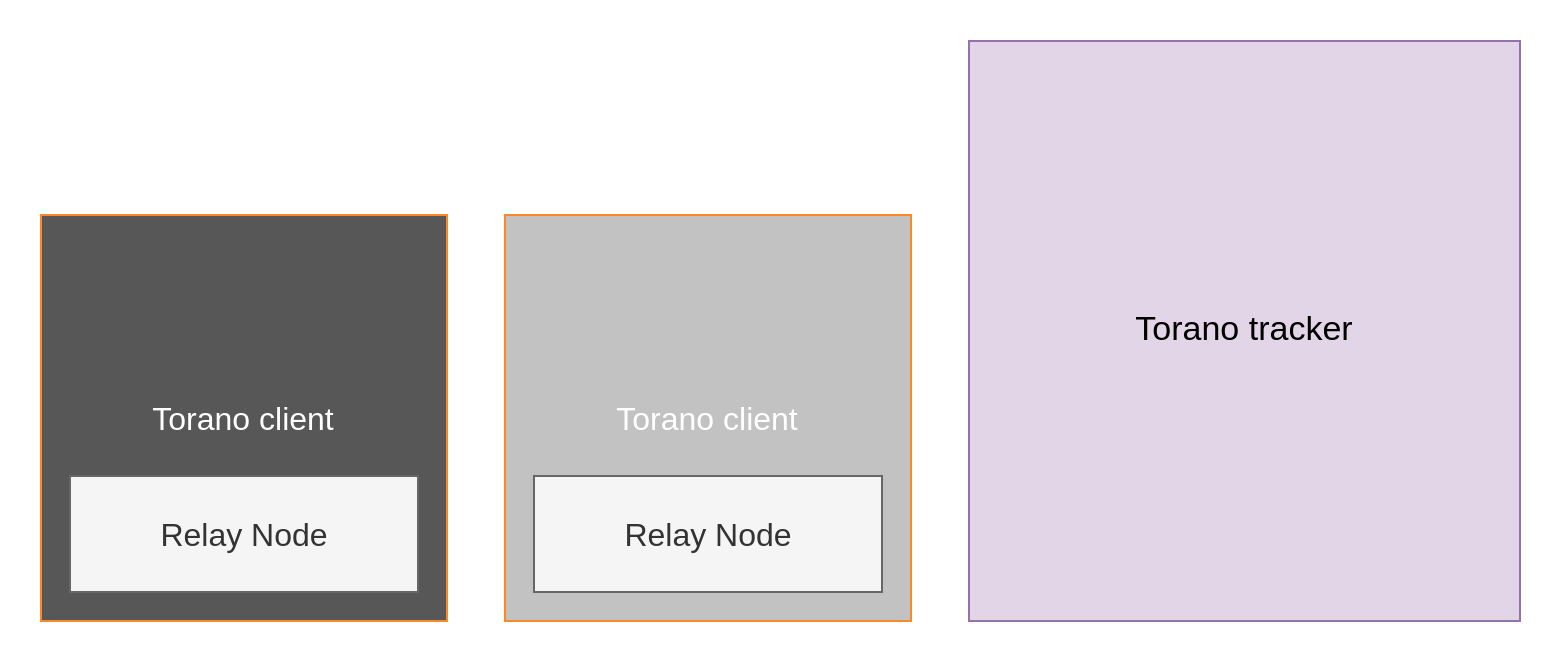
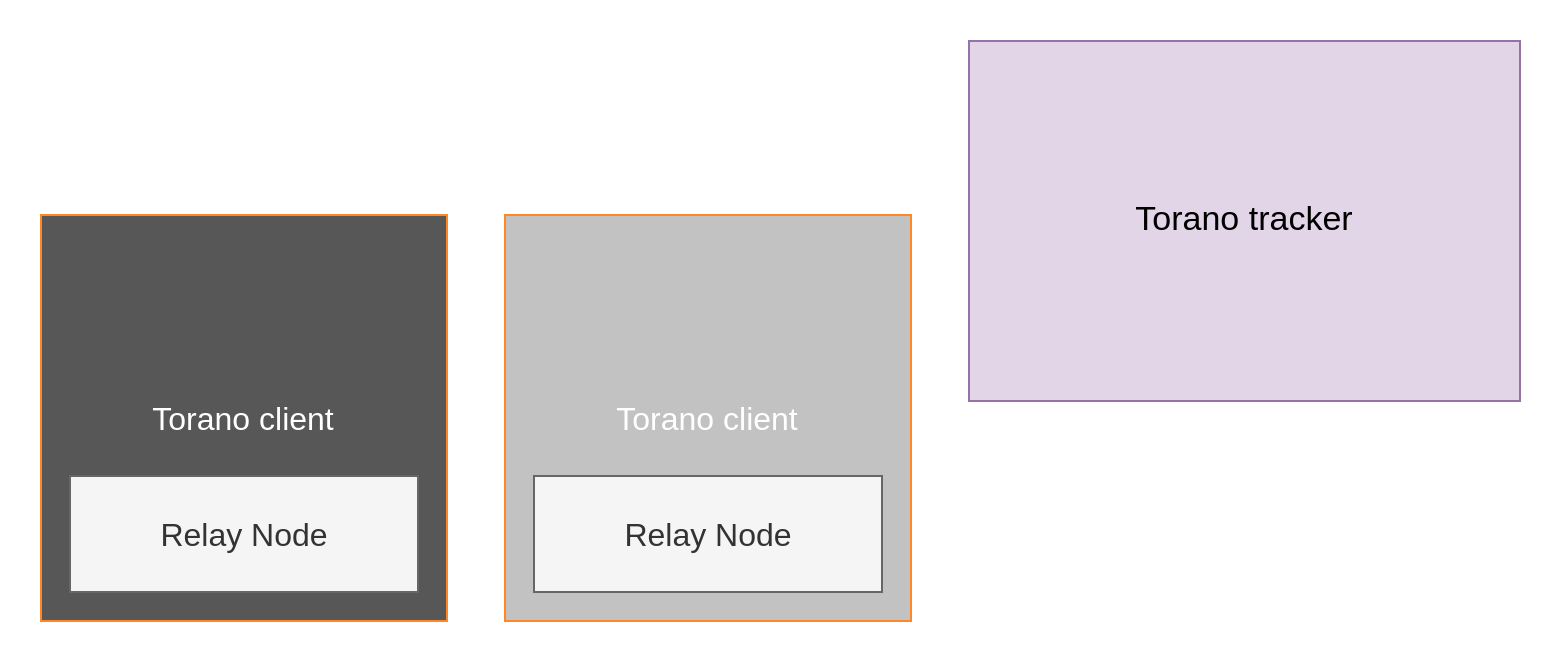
(1245, 331) -> (1245, 221)
